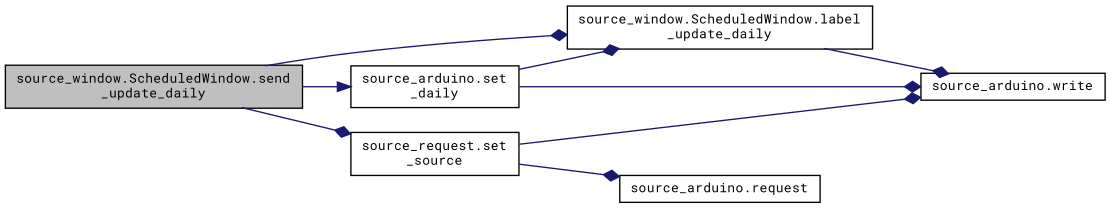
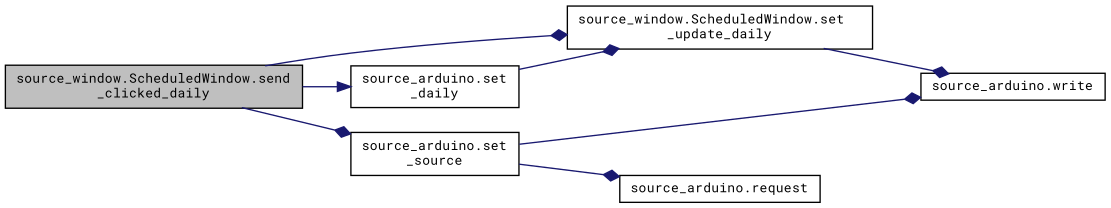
(720, 28) -> (720, 28)
(154, 87) -> (154, 87)
(712, 87) -> none
(435, 154) -> (435, 154)
